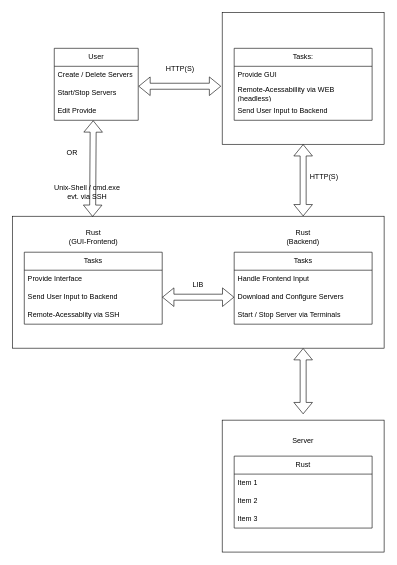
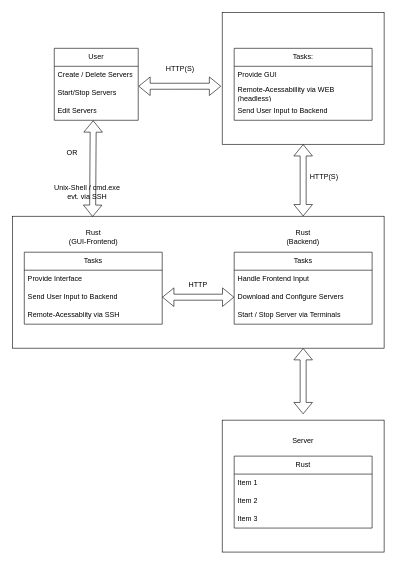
(79, 111) -> (80, 111)
(198, 285) -> (198, 285)
